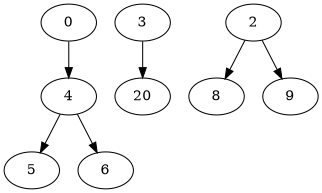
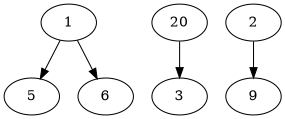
(69, 23) -> none
(143, 54) -> (180, 54)
(69, 96) -> (69, 23)
(217, 96) -> none
